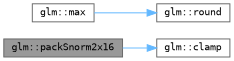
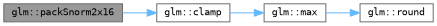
none -> (242, 13)
